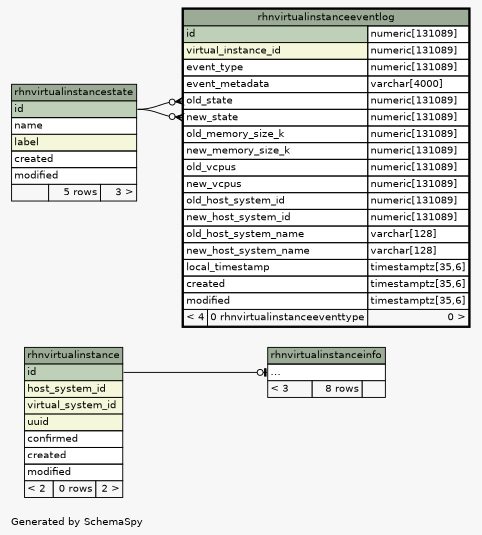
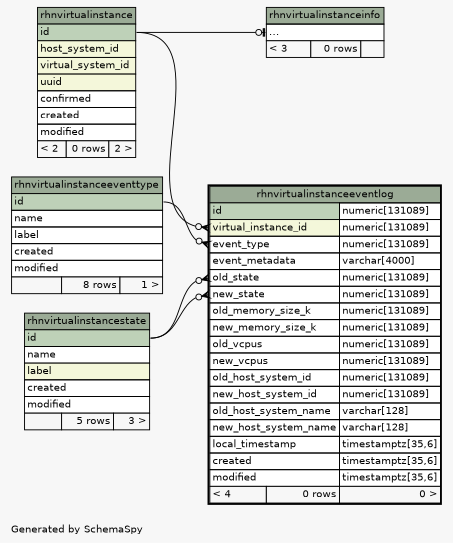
none -> (173, 124)
none -> (87, 235)
(288, 317) -> (320, 494)
(342, 389) -> (341, 49)
